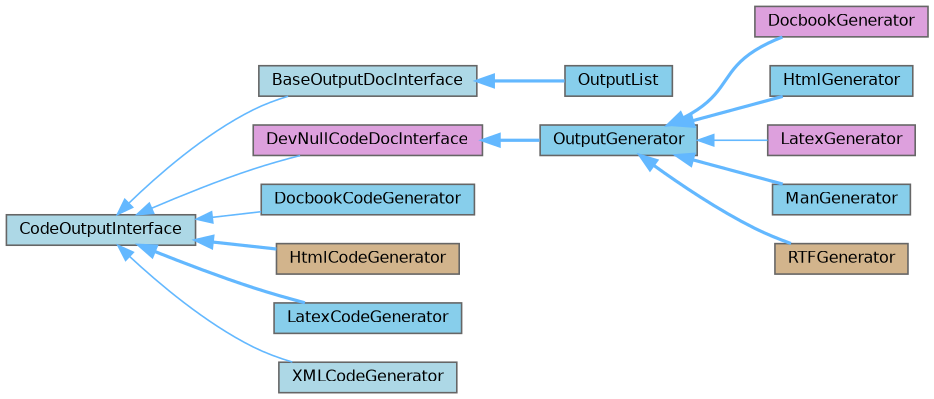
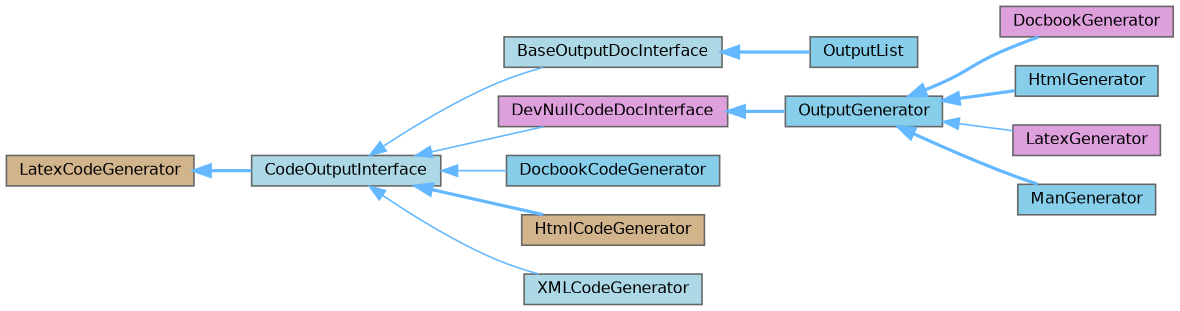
(841, 259) -> none
(229, 279) -> (231, 171)
(368, 318) -> (100, 171)
